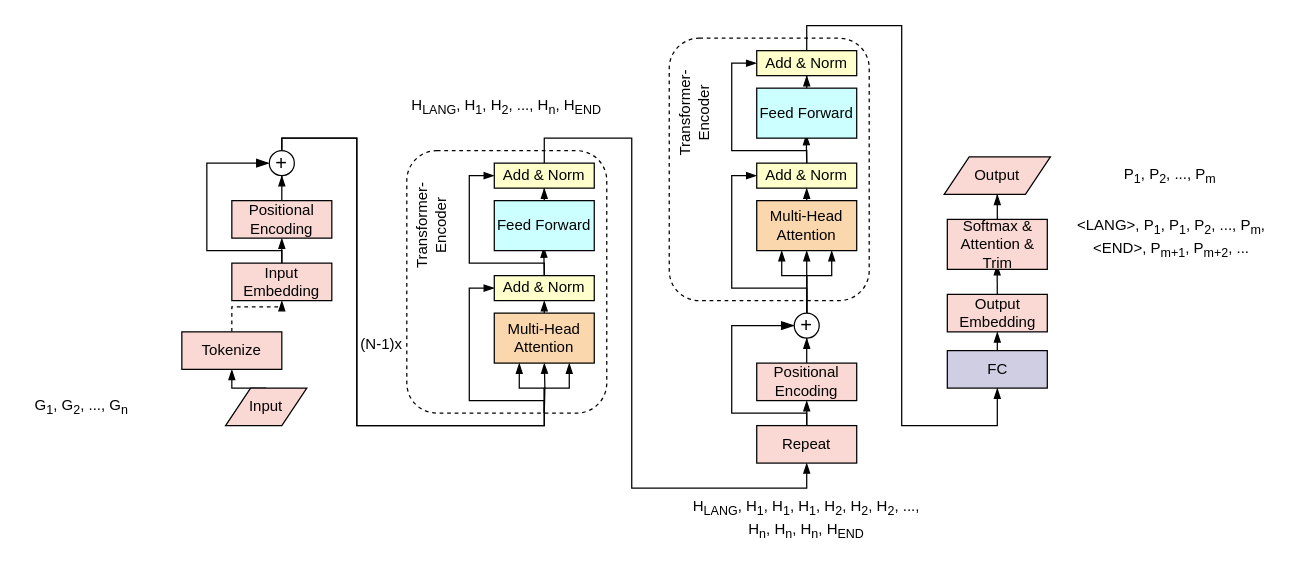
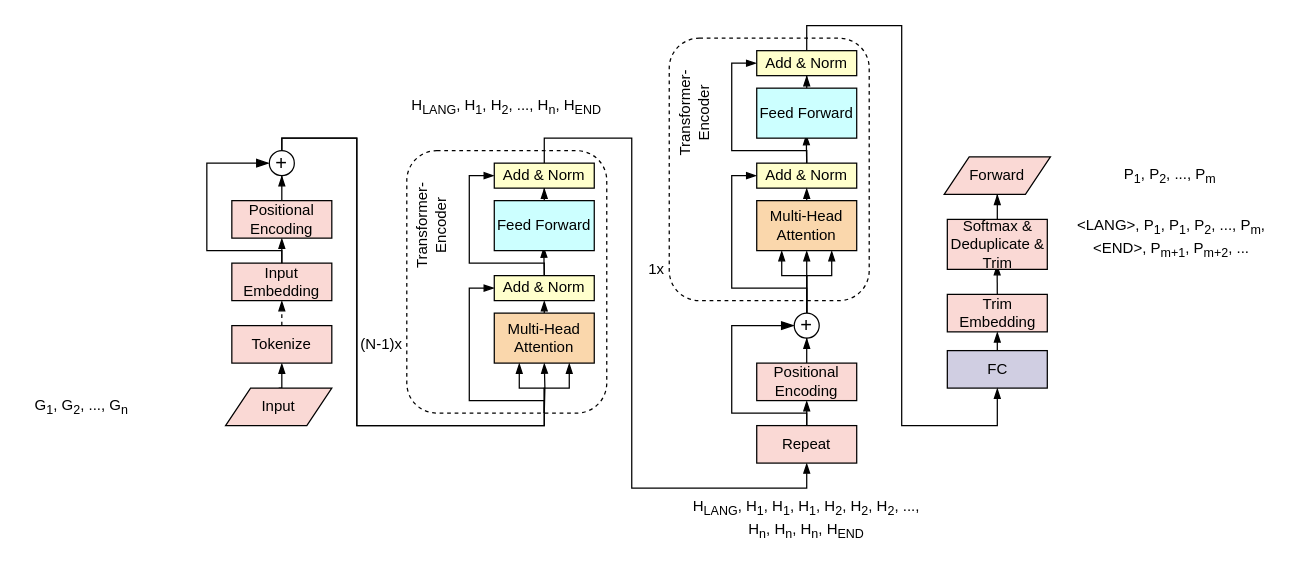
(998, 176) -> (998, 176)
(998, 244) -> (998, 244)
none -> (657, 269)
(998, 313) -> (998, 313)
(232, 351) -> (282, 344)
(266, 407) -> (279, 407)
